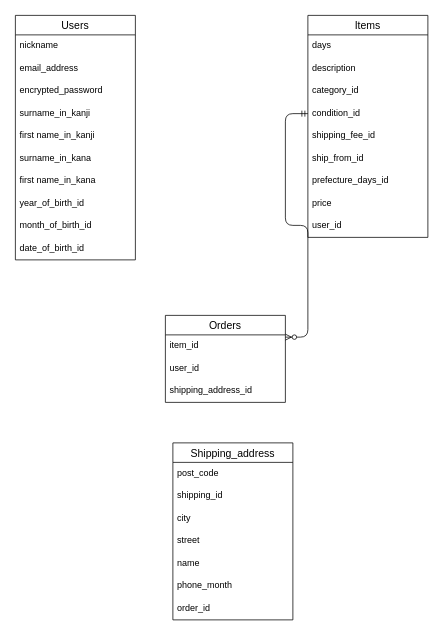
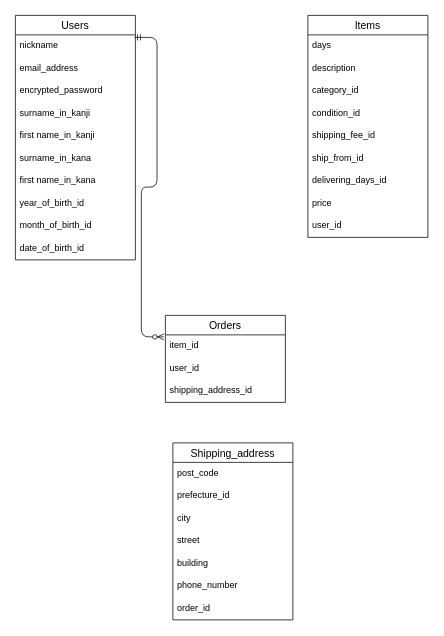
(285, 168) -> none
(356, 180) -> (353, 180)
none -> (141, 261)
(201, 495) -> (209, 495)
(187, 563) -> (194, 563)
(205, 585) -> (207, 585)
